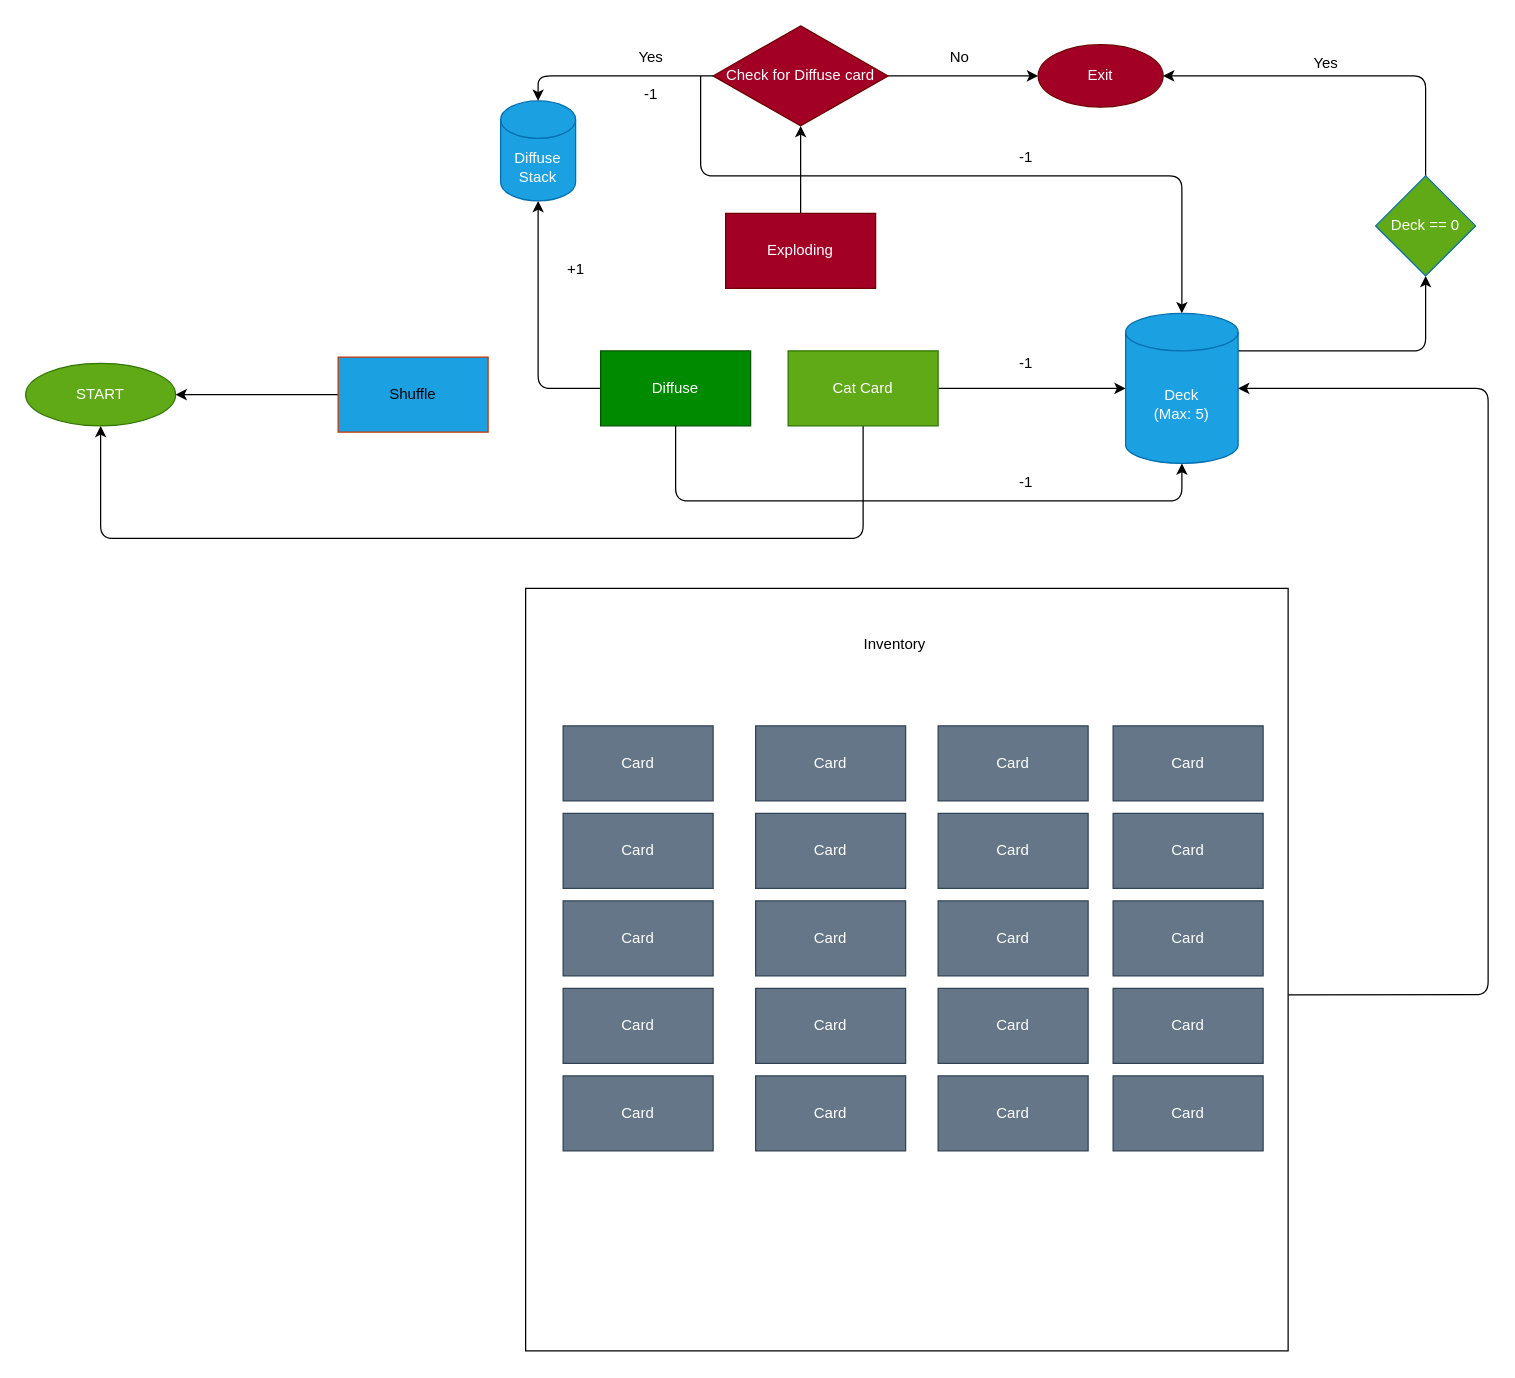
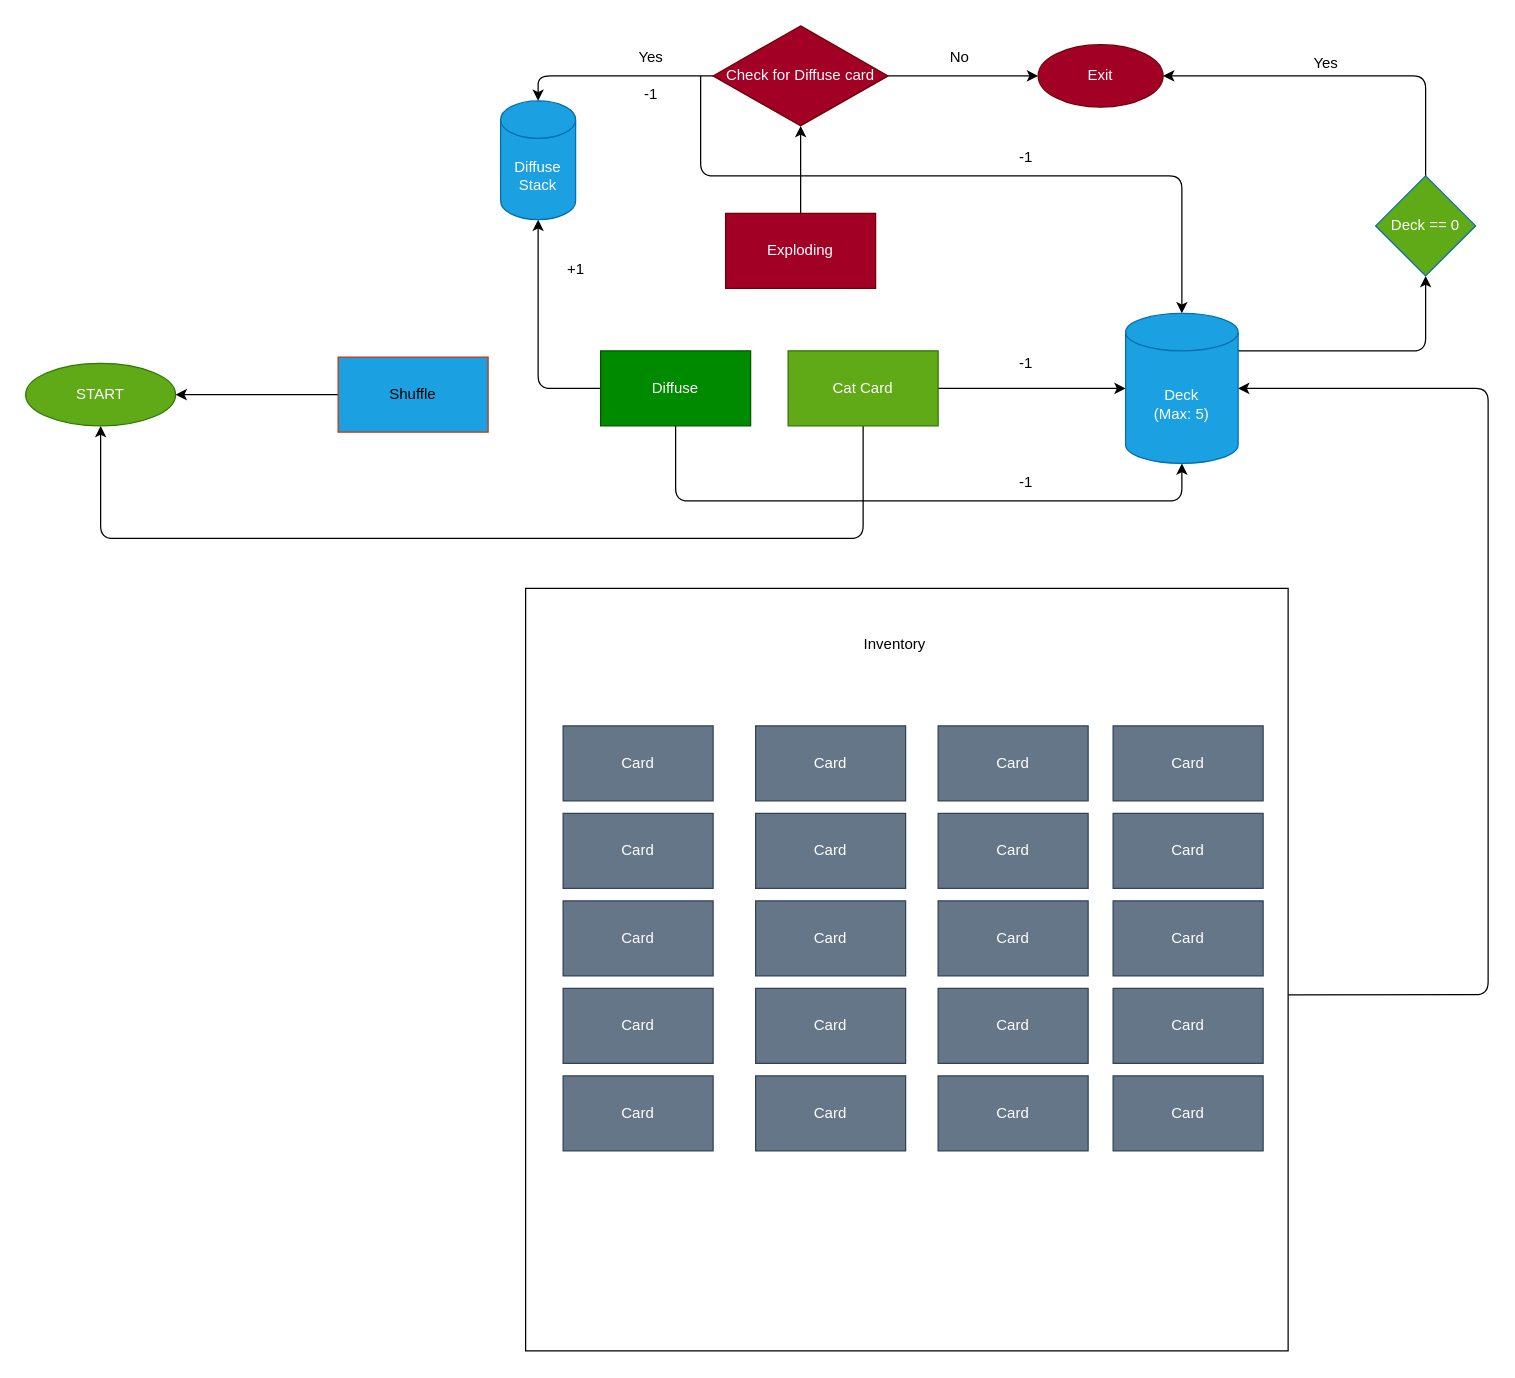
(538, 151) -> (538, 160)
